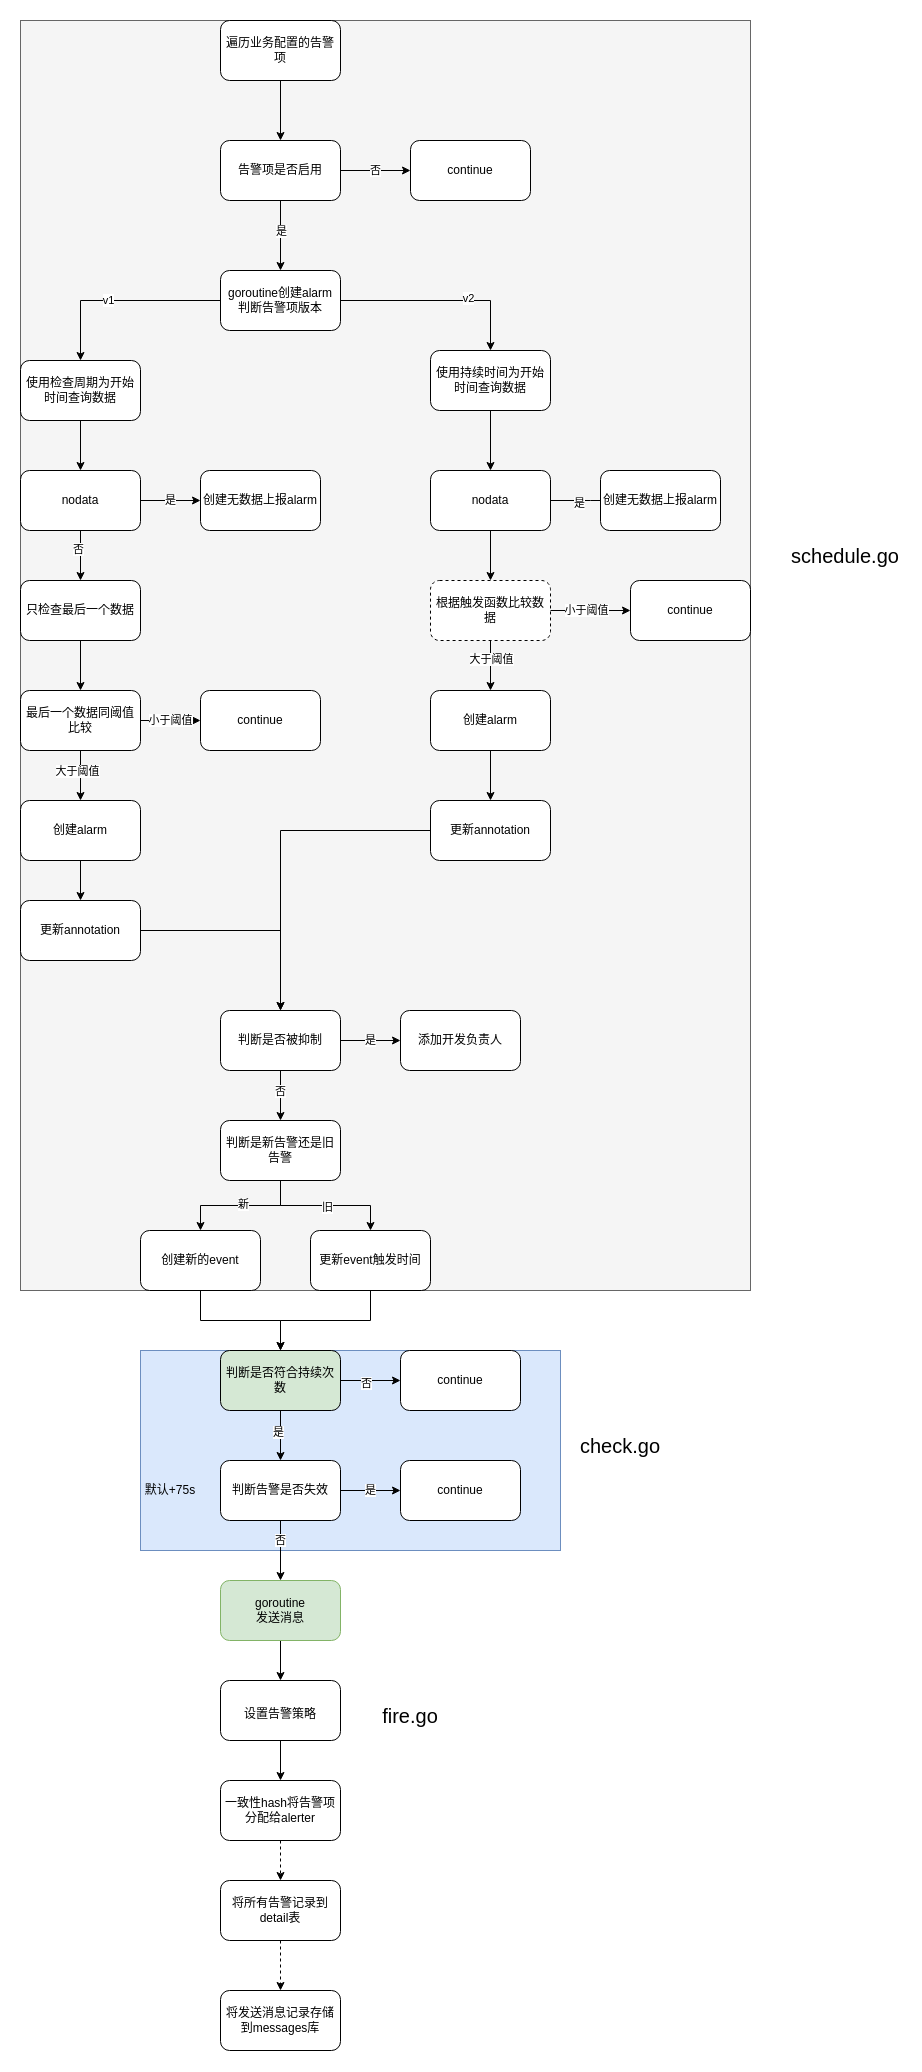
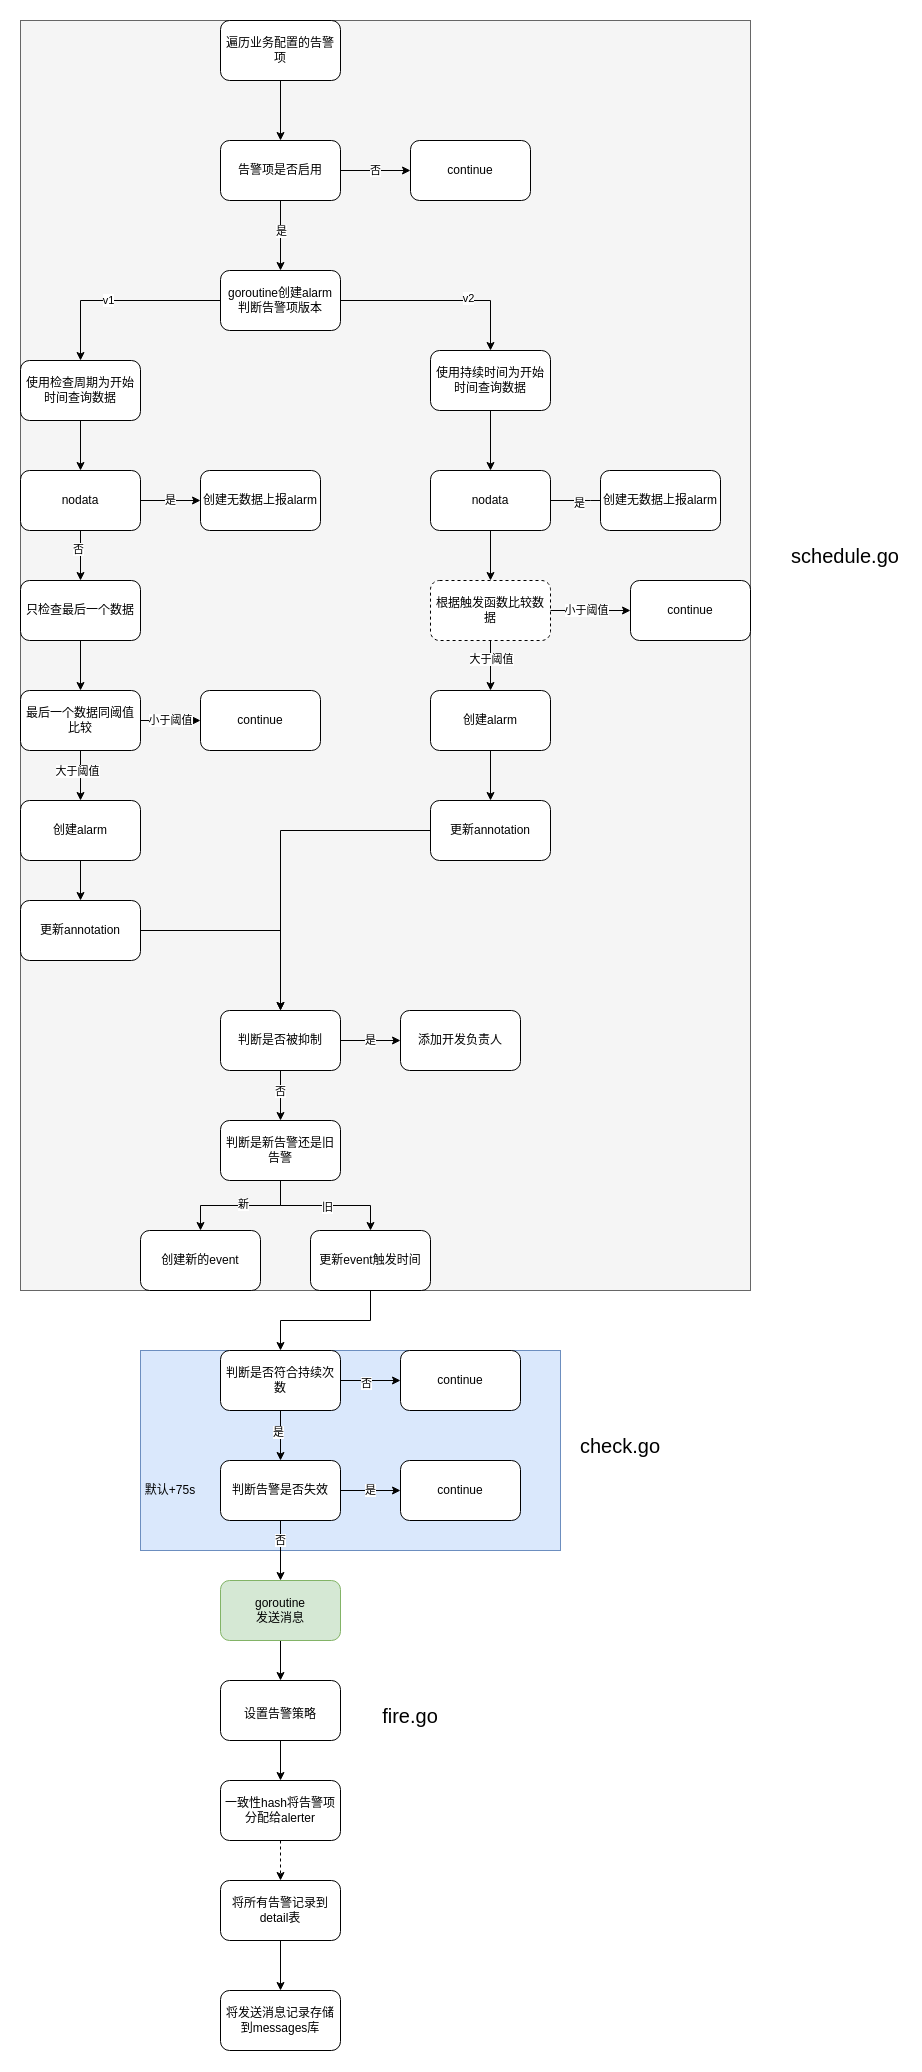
(225, 1321) -> none
(281, 1381) -> (281, 1381)
(281, 1963) -> (281, 1963)
